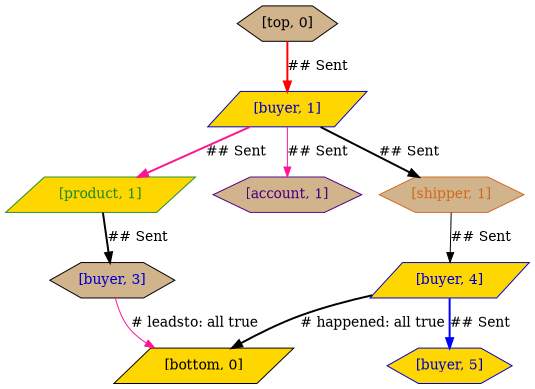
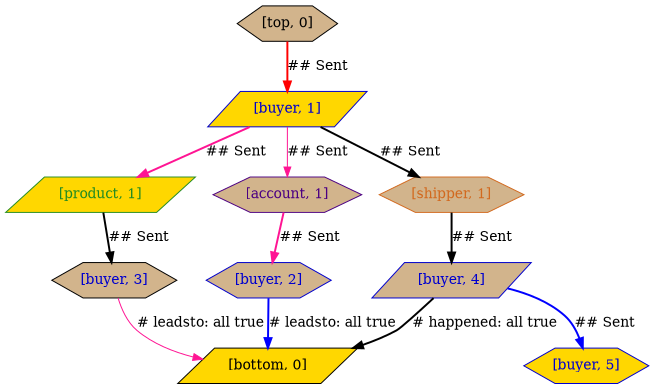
(451, 233) -> (452, 233)
none -> (269, 280)
(450, 280) -> (452, 280)
